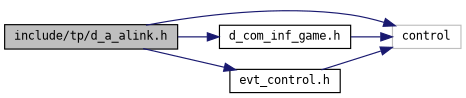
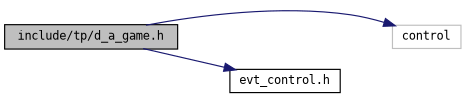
(91, 37) -> (91, 37)
(285, 37) -> none
(351, 60) -> none
